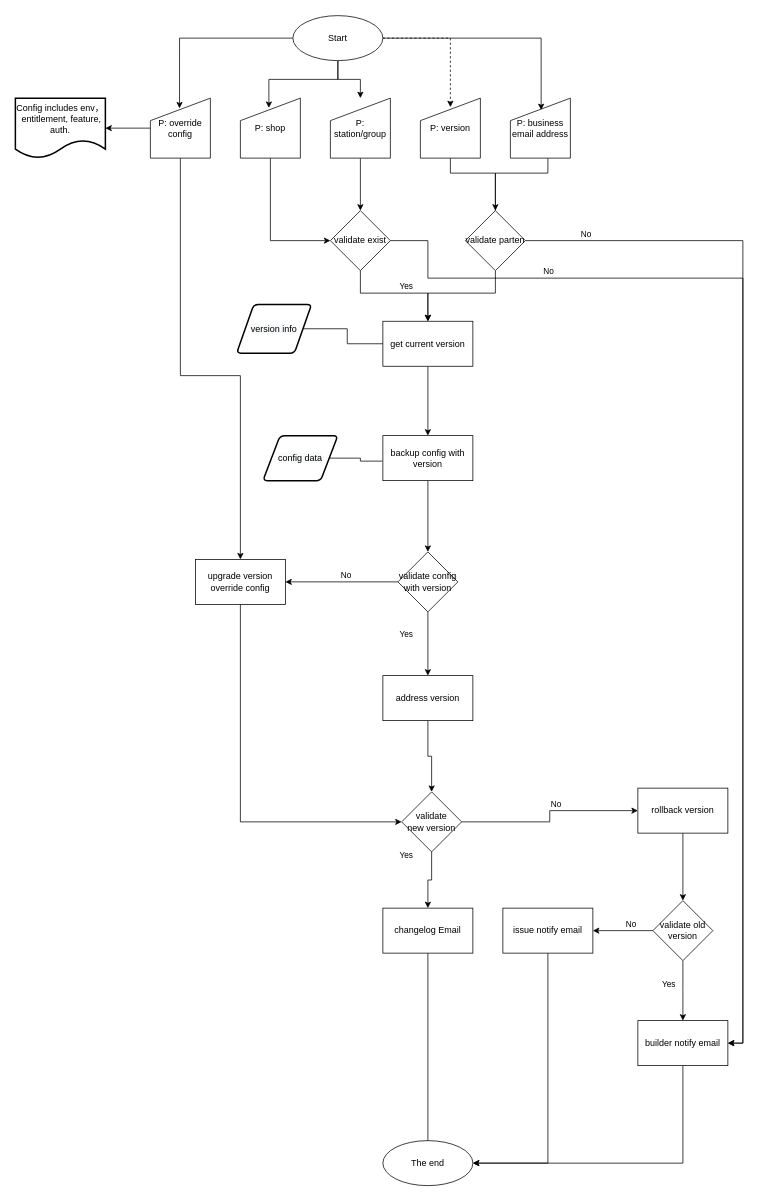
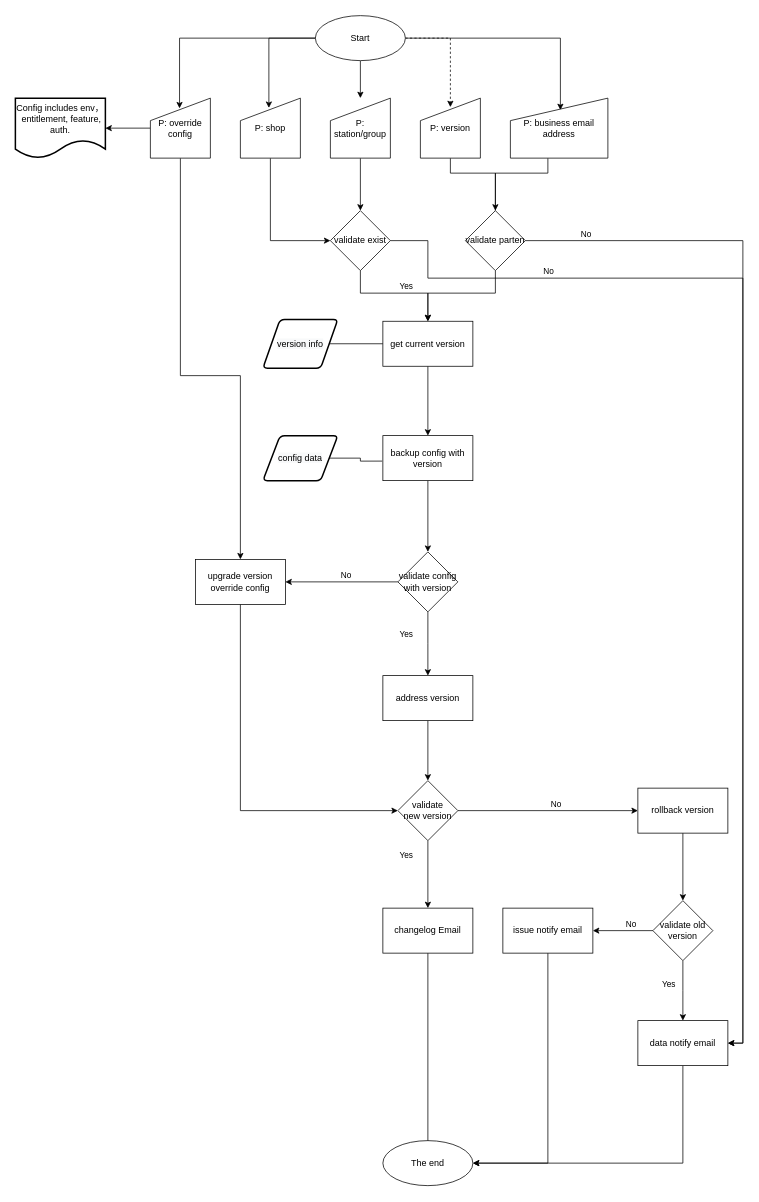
(338, 38) -> (360, 38)
(540, 128) -> (559, 128)
(274, 329) -> (300, 344)
(432, 822) -> (428, 810)
(683, 1043) -> (683, 1043)
